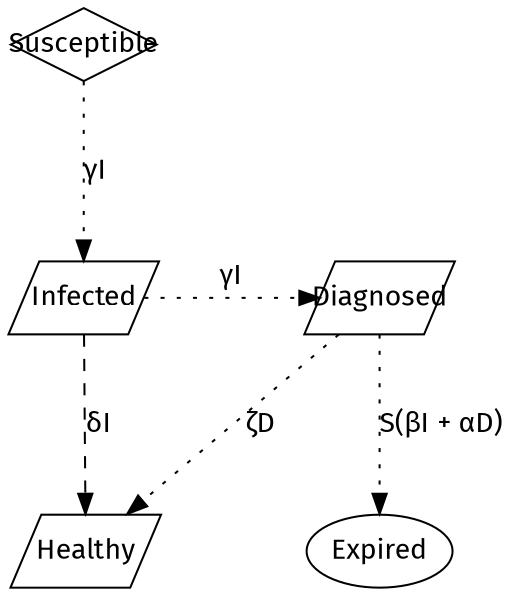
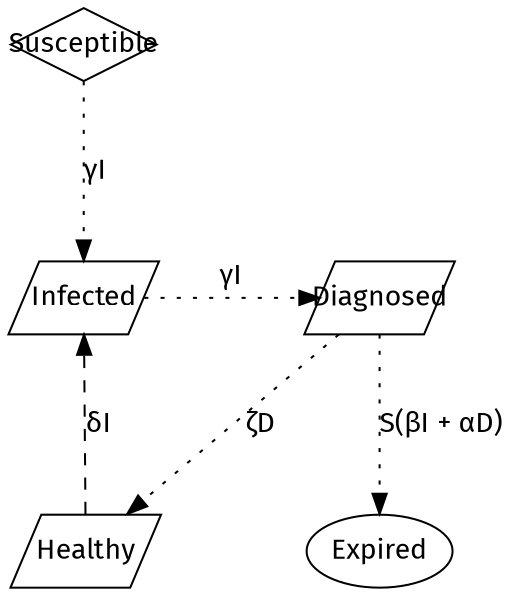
(85, 414) -> (85, 435)
